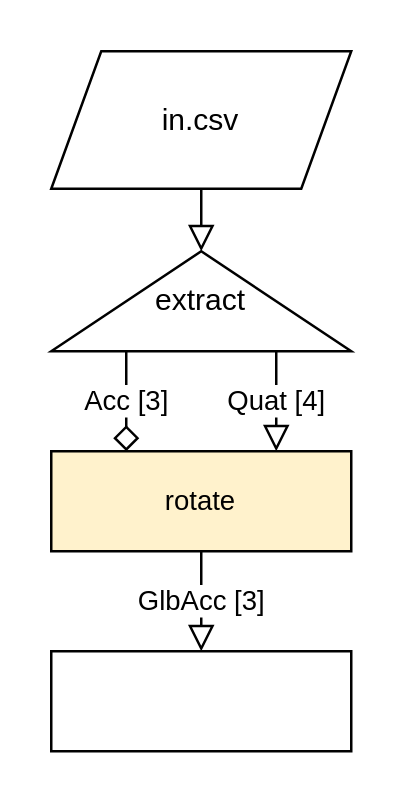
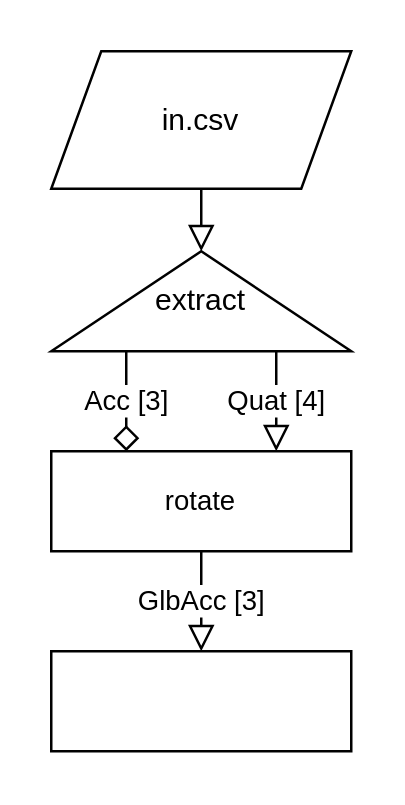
(201, 501) -> (201, 501)
